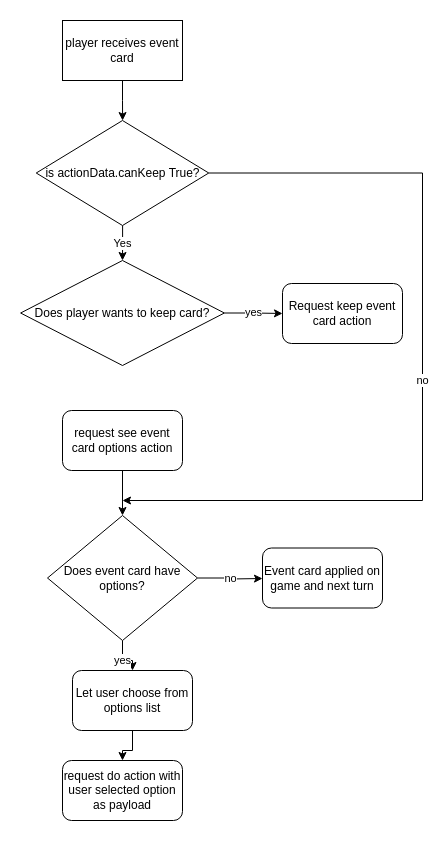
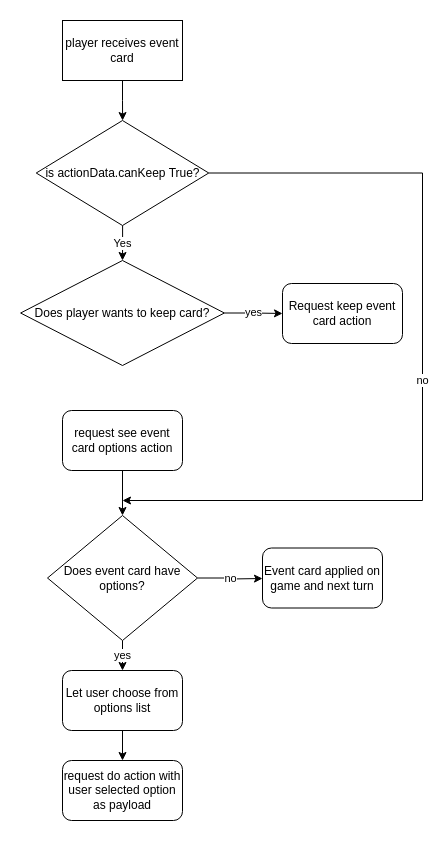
(133, 701) -> (123, 701)
